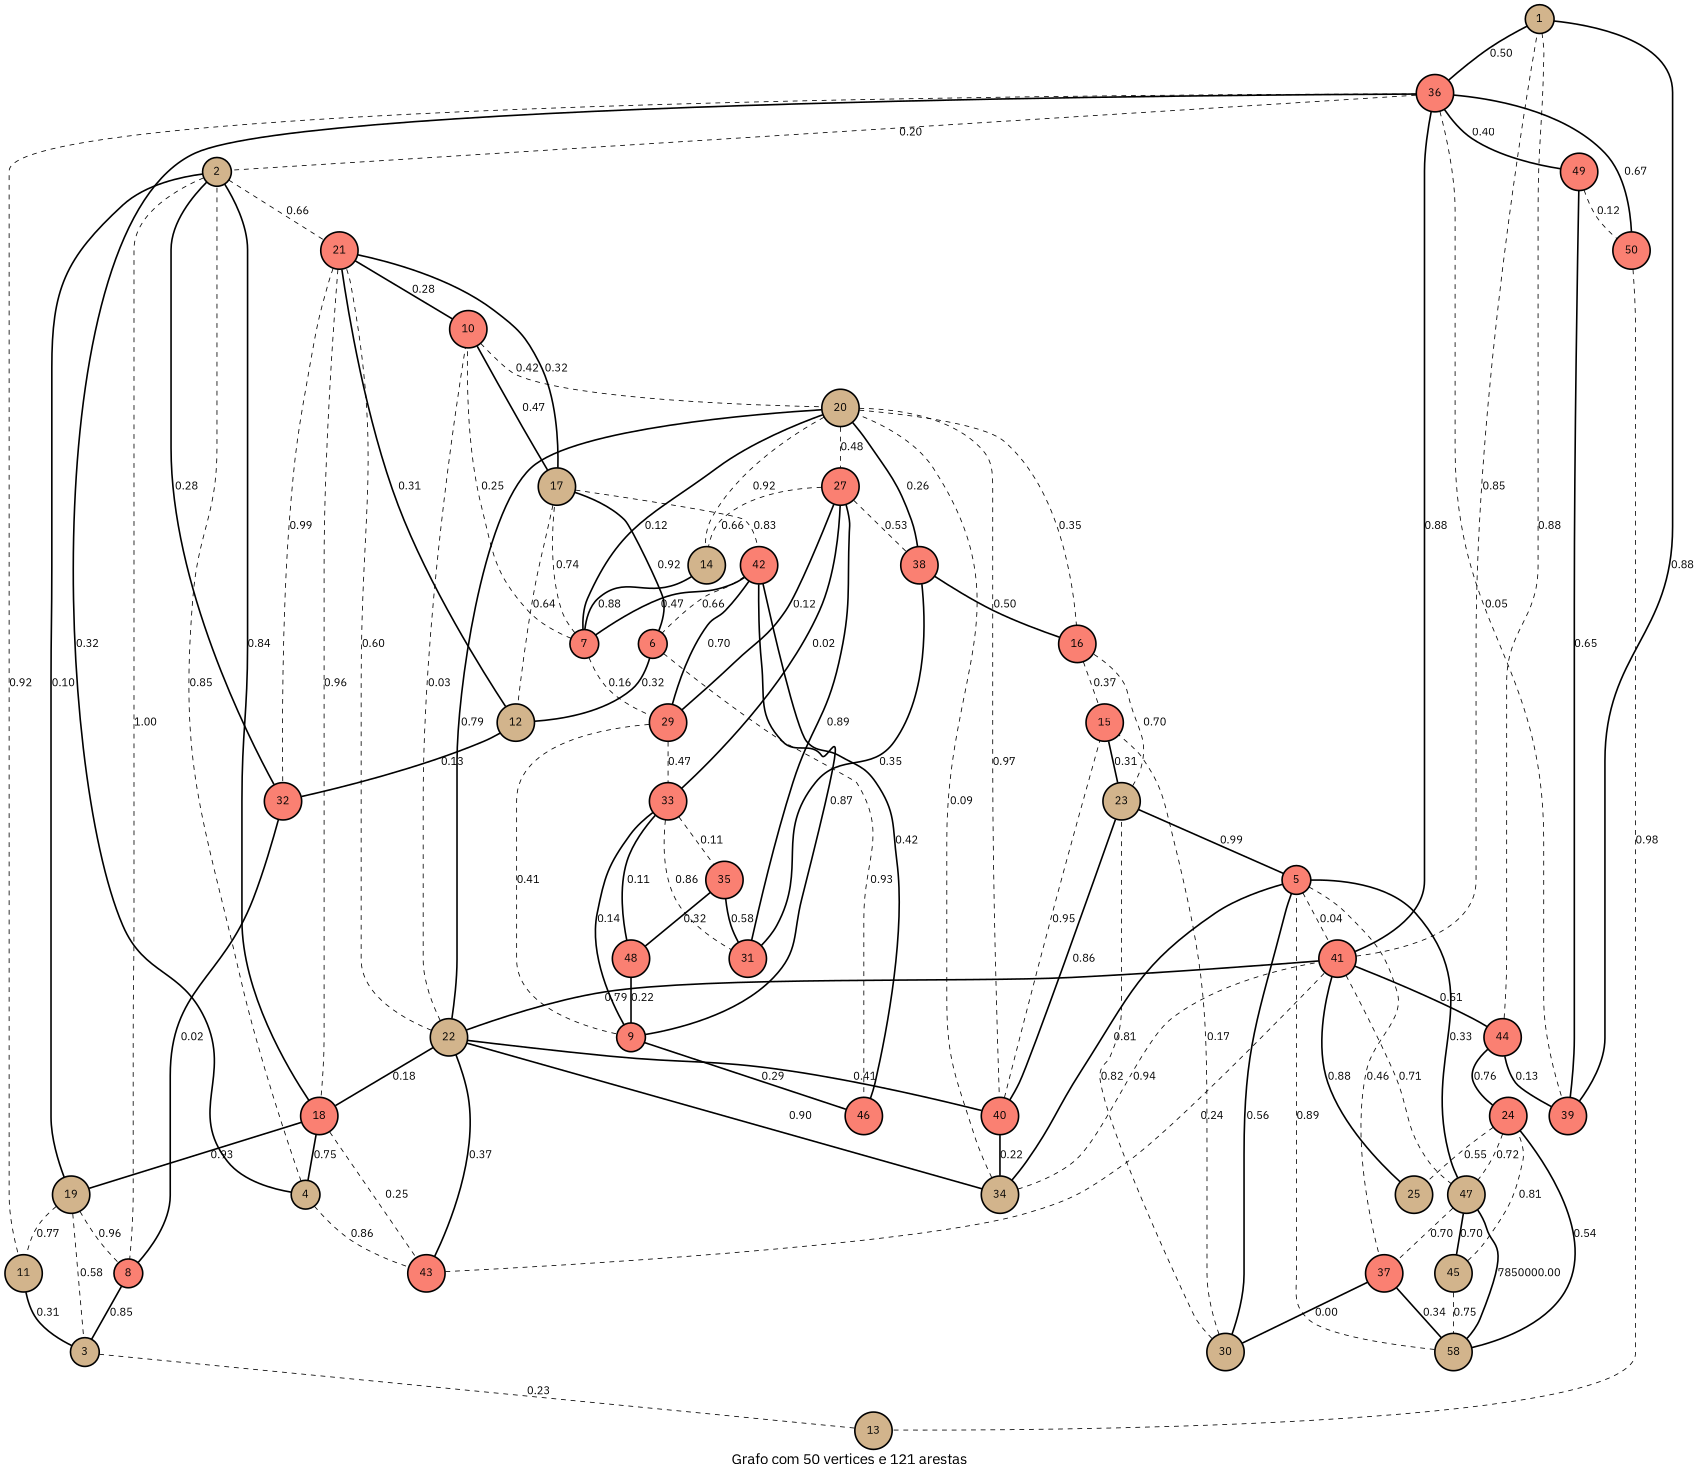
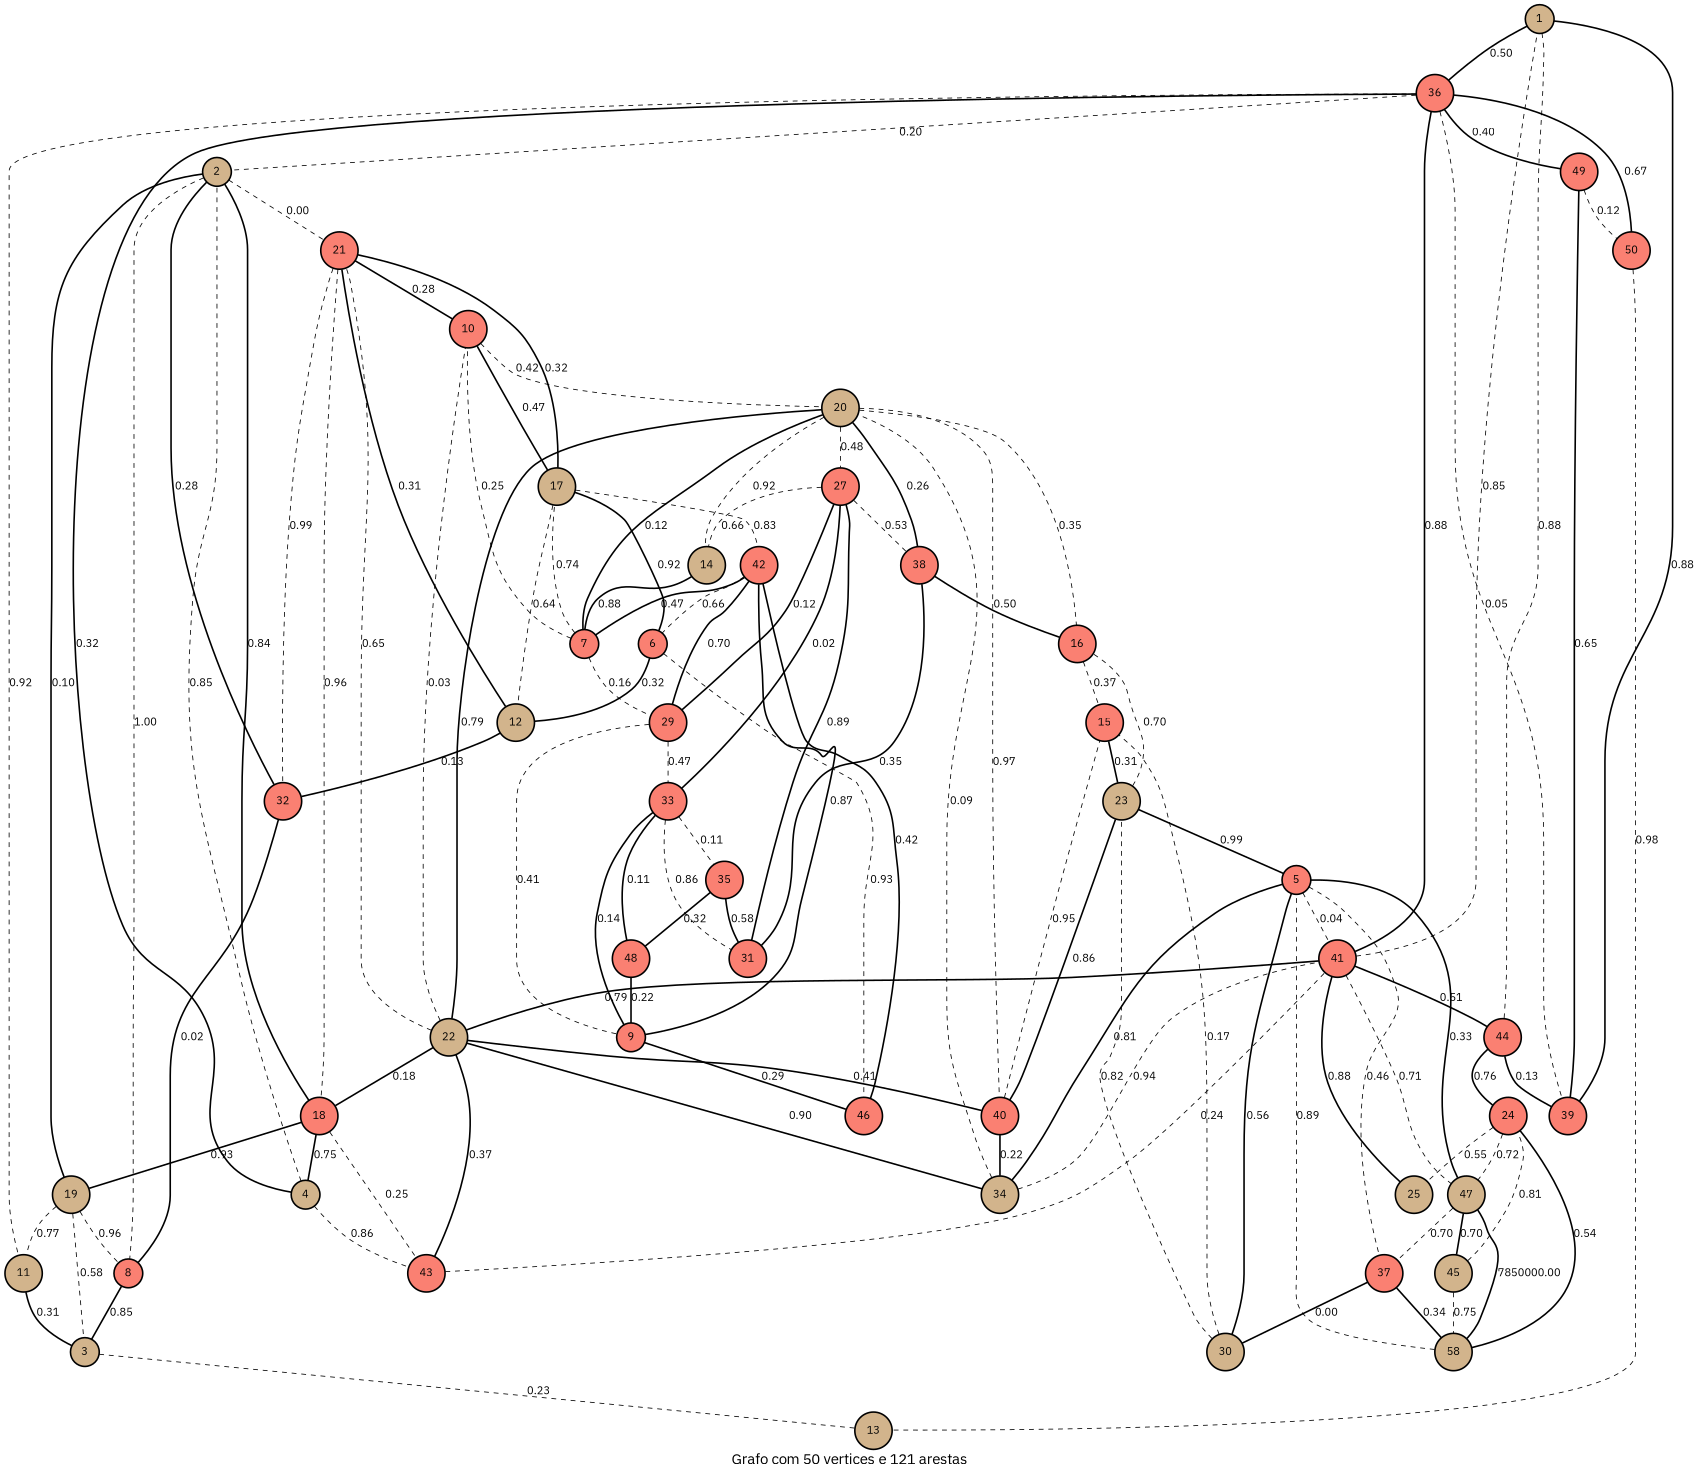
(298, 211) -> (298, 211)
(374, 644) -> (374, 644)
